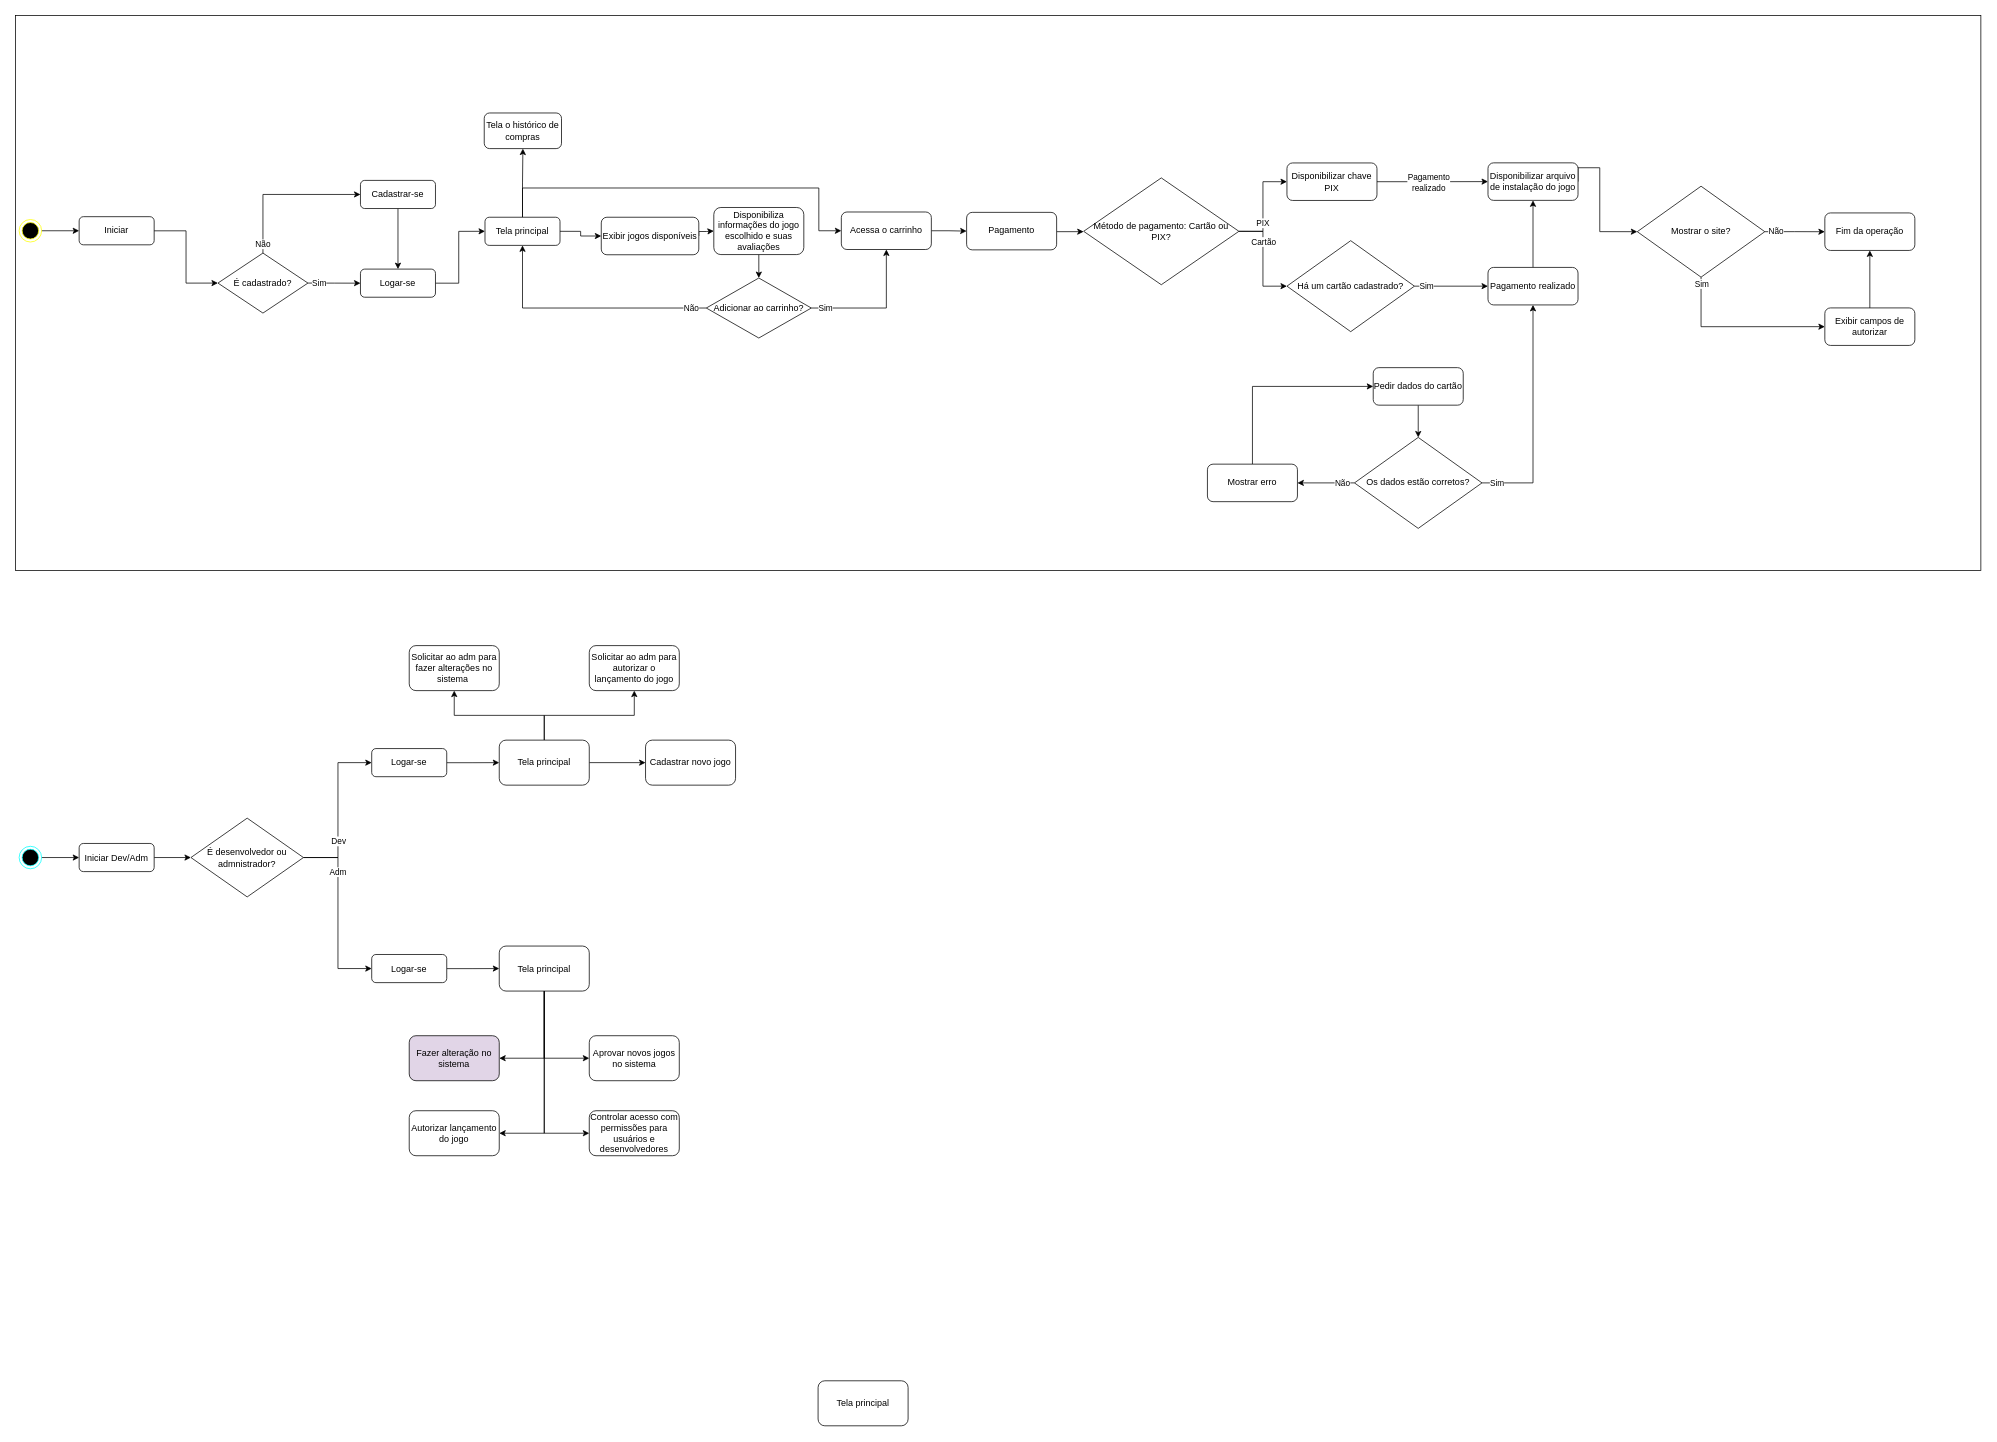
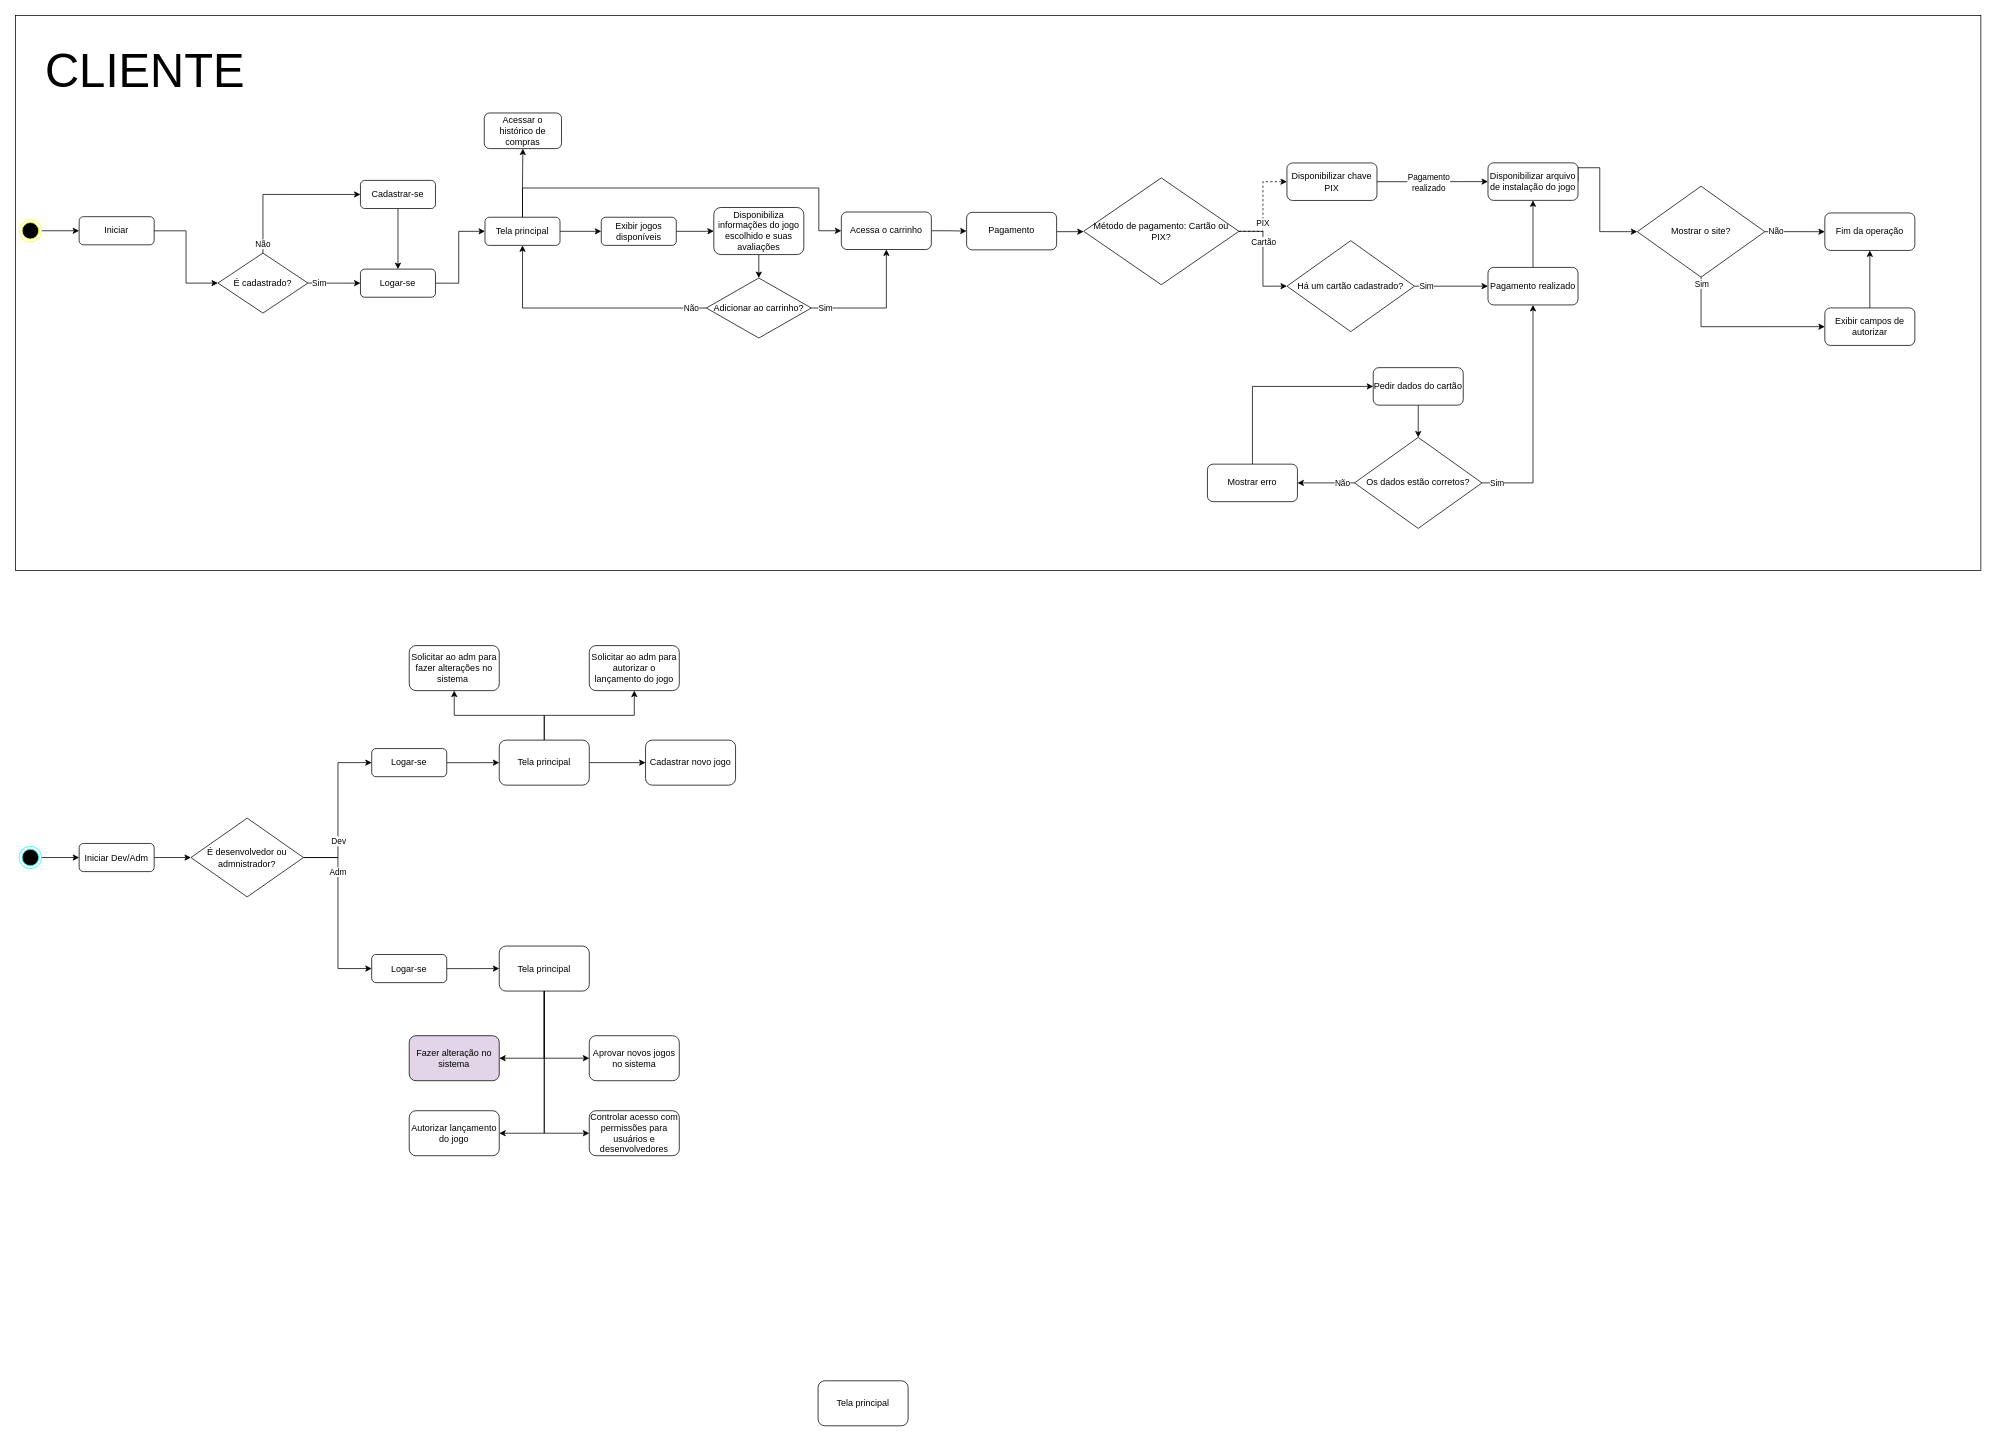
none -> (145, 71)
(523, 131) -> (523, 131)
(1263, 192) -> (1263, 192)
(650, 236) -> (639, 231)
